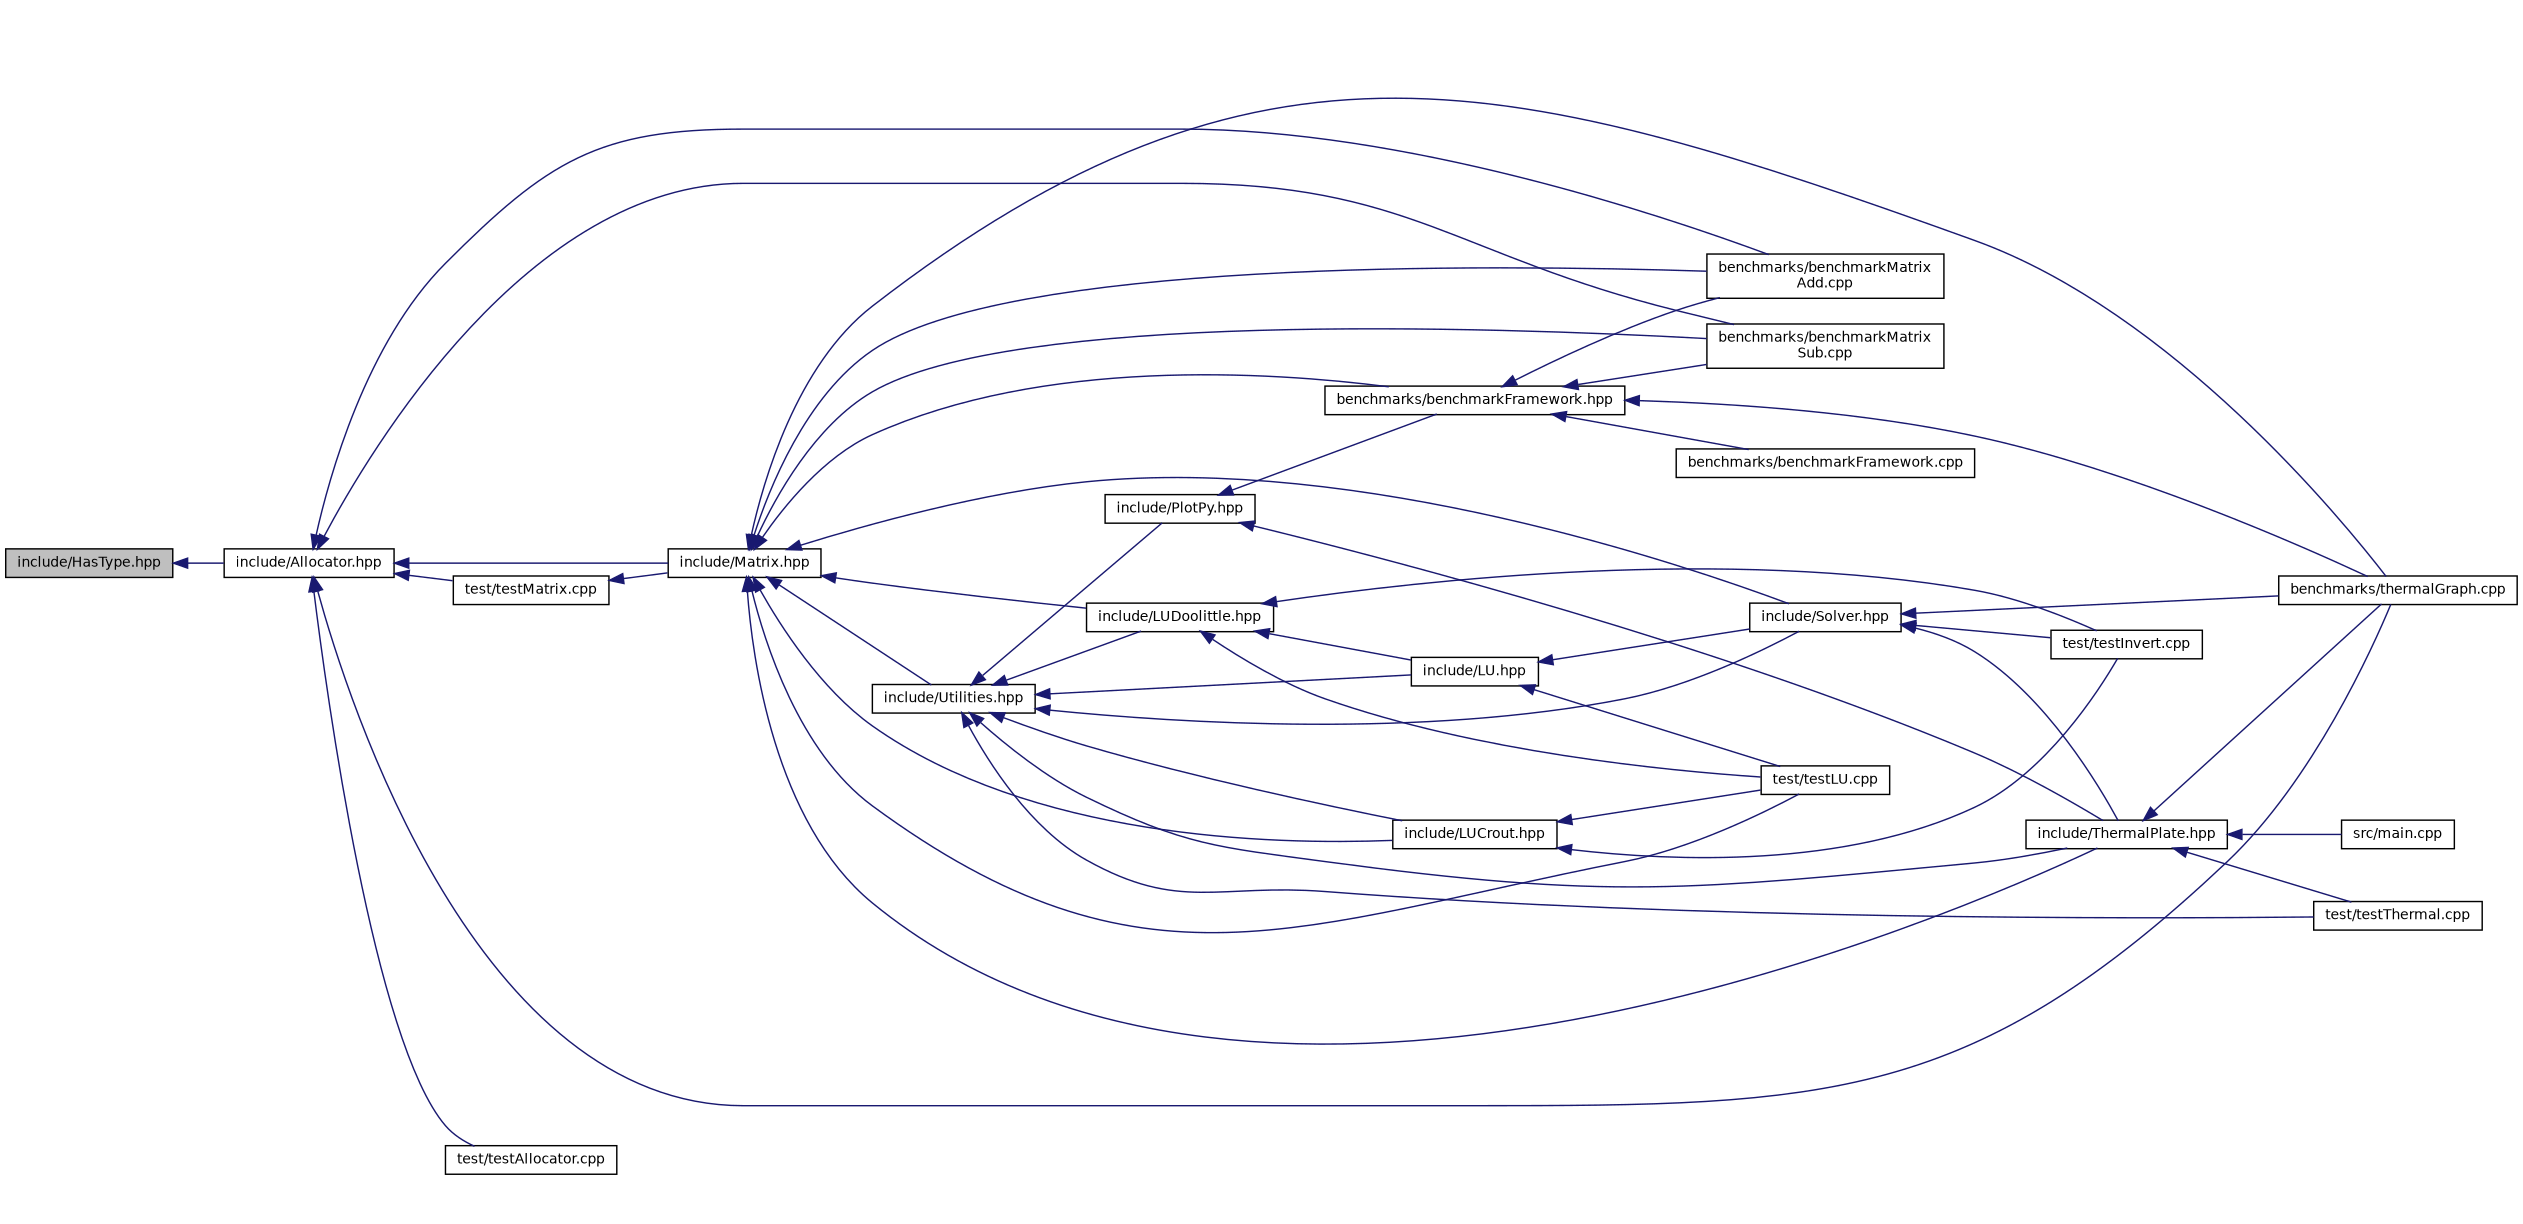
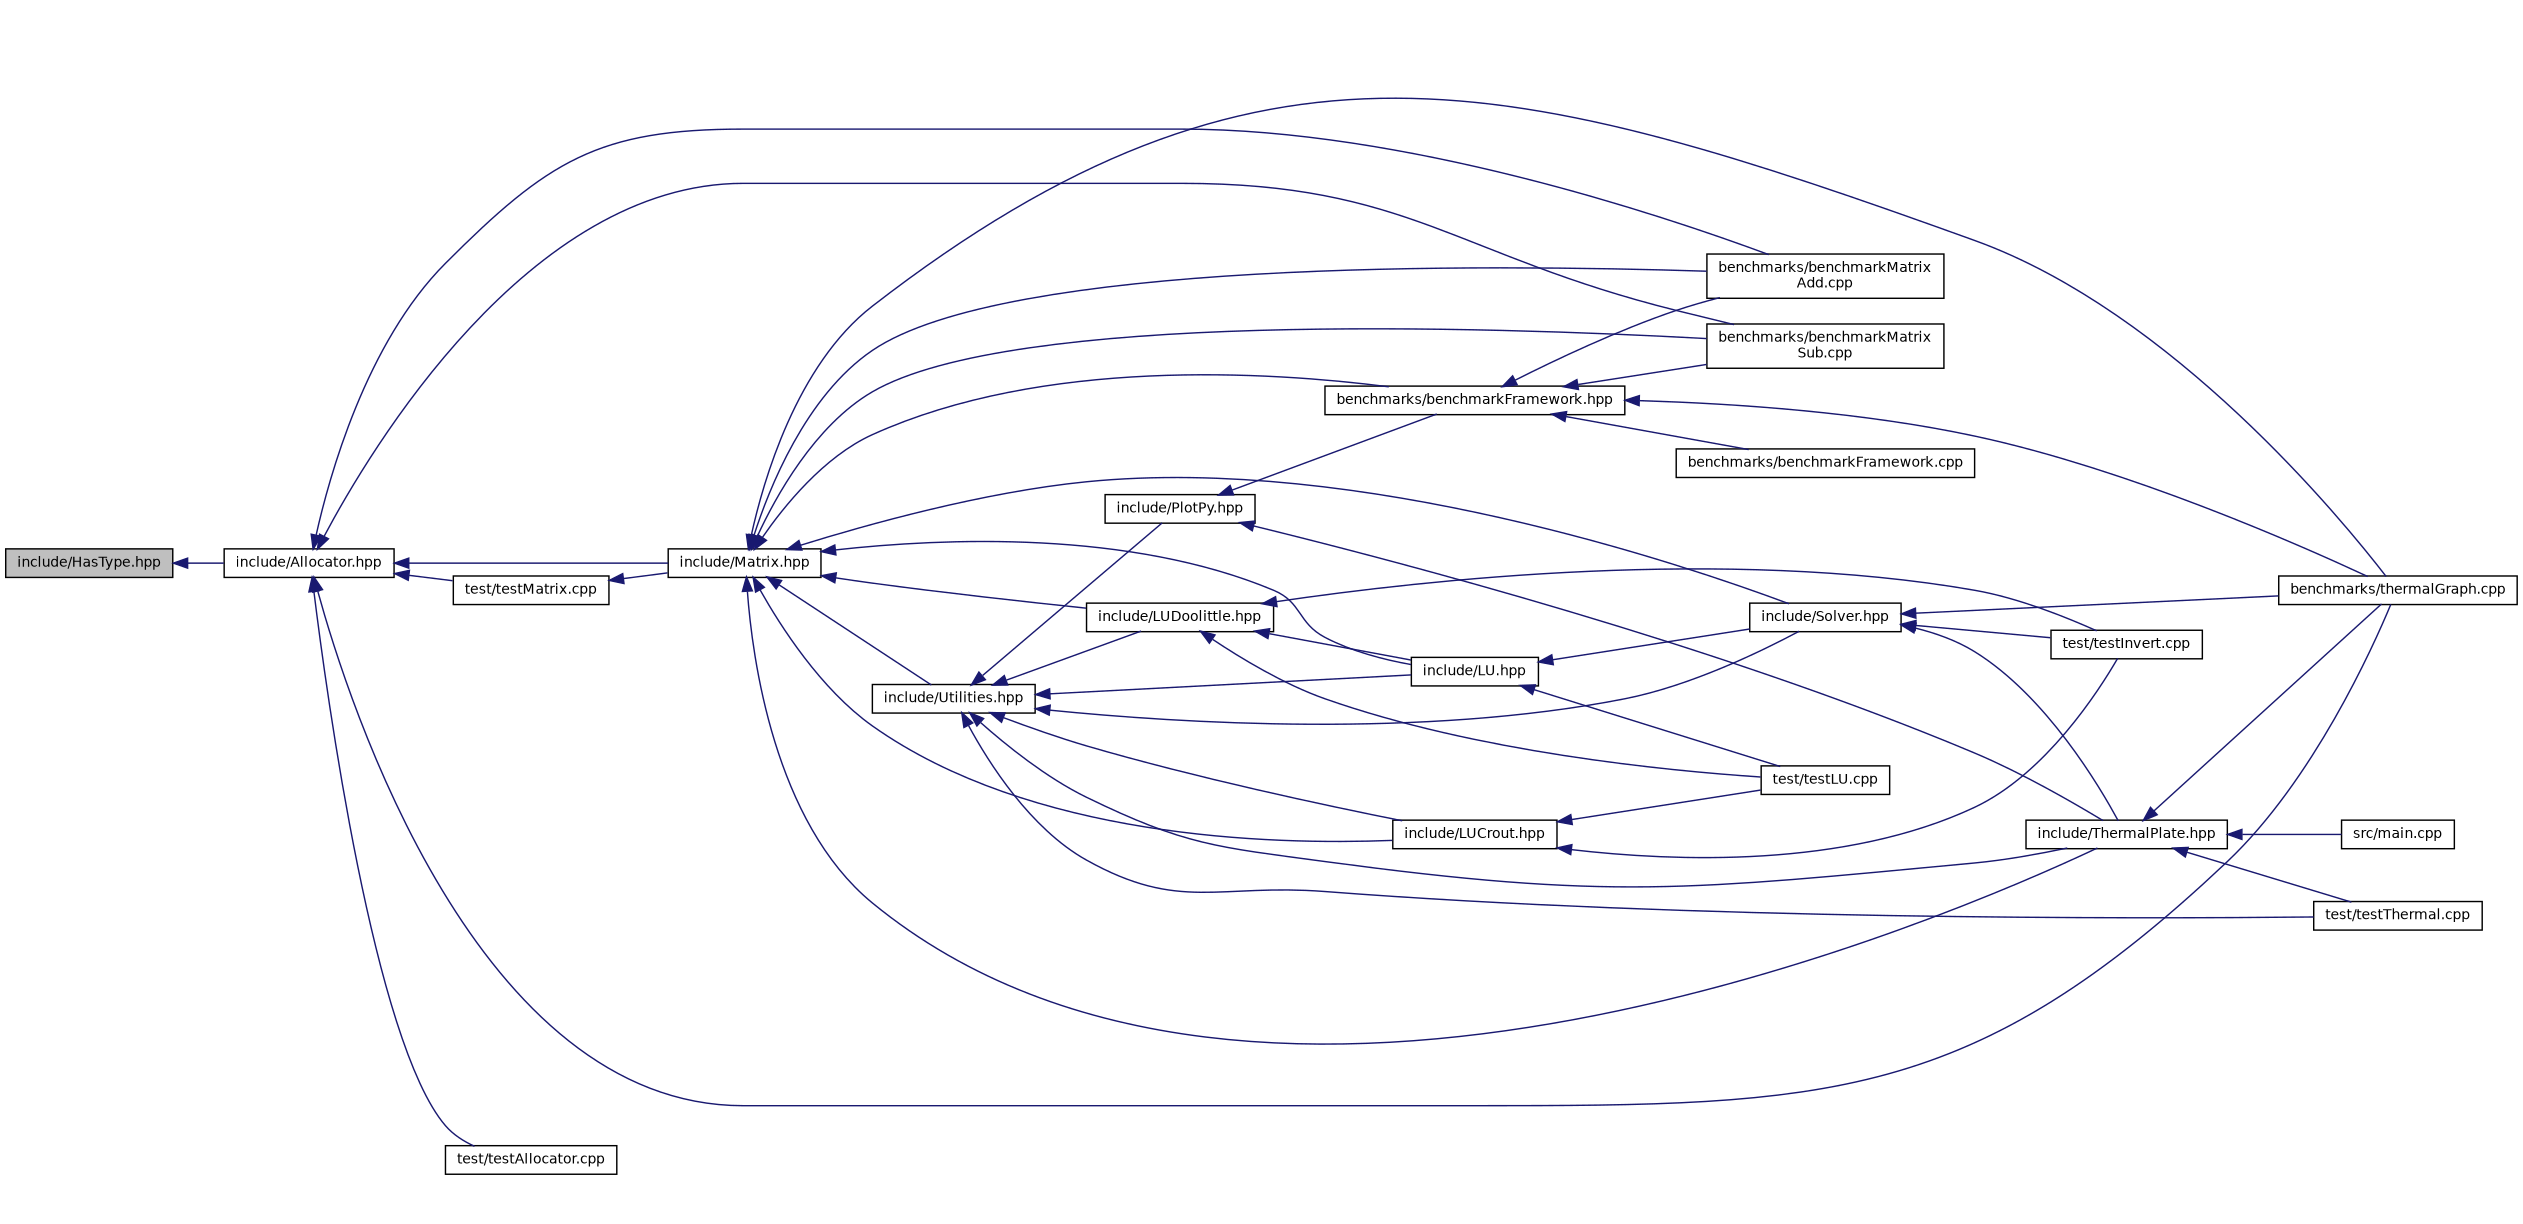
(1206, 931) -> (1152, 556)
